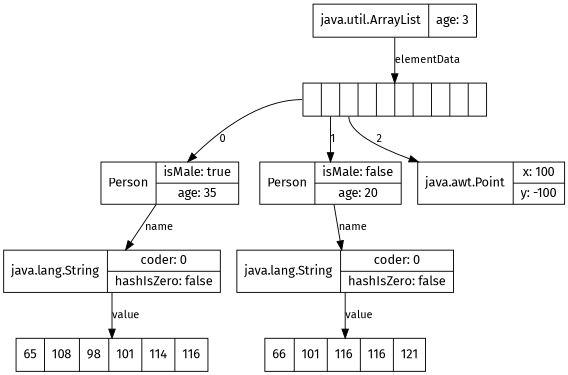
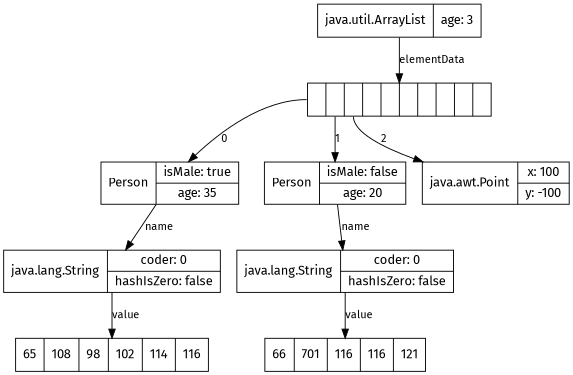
(125, 354) -> (125, 354)
(311, 354) -> (311, 354)
